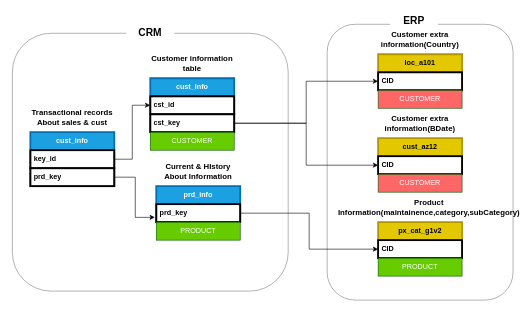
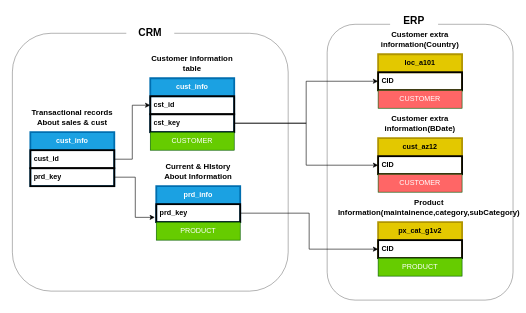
(45, 159) -> (47, 159)
